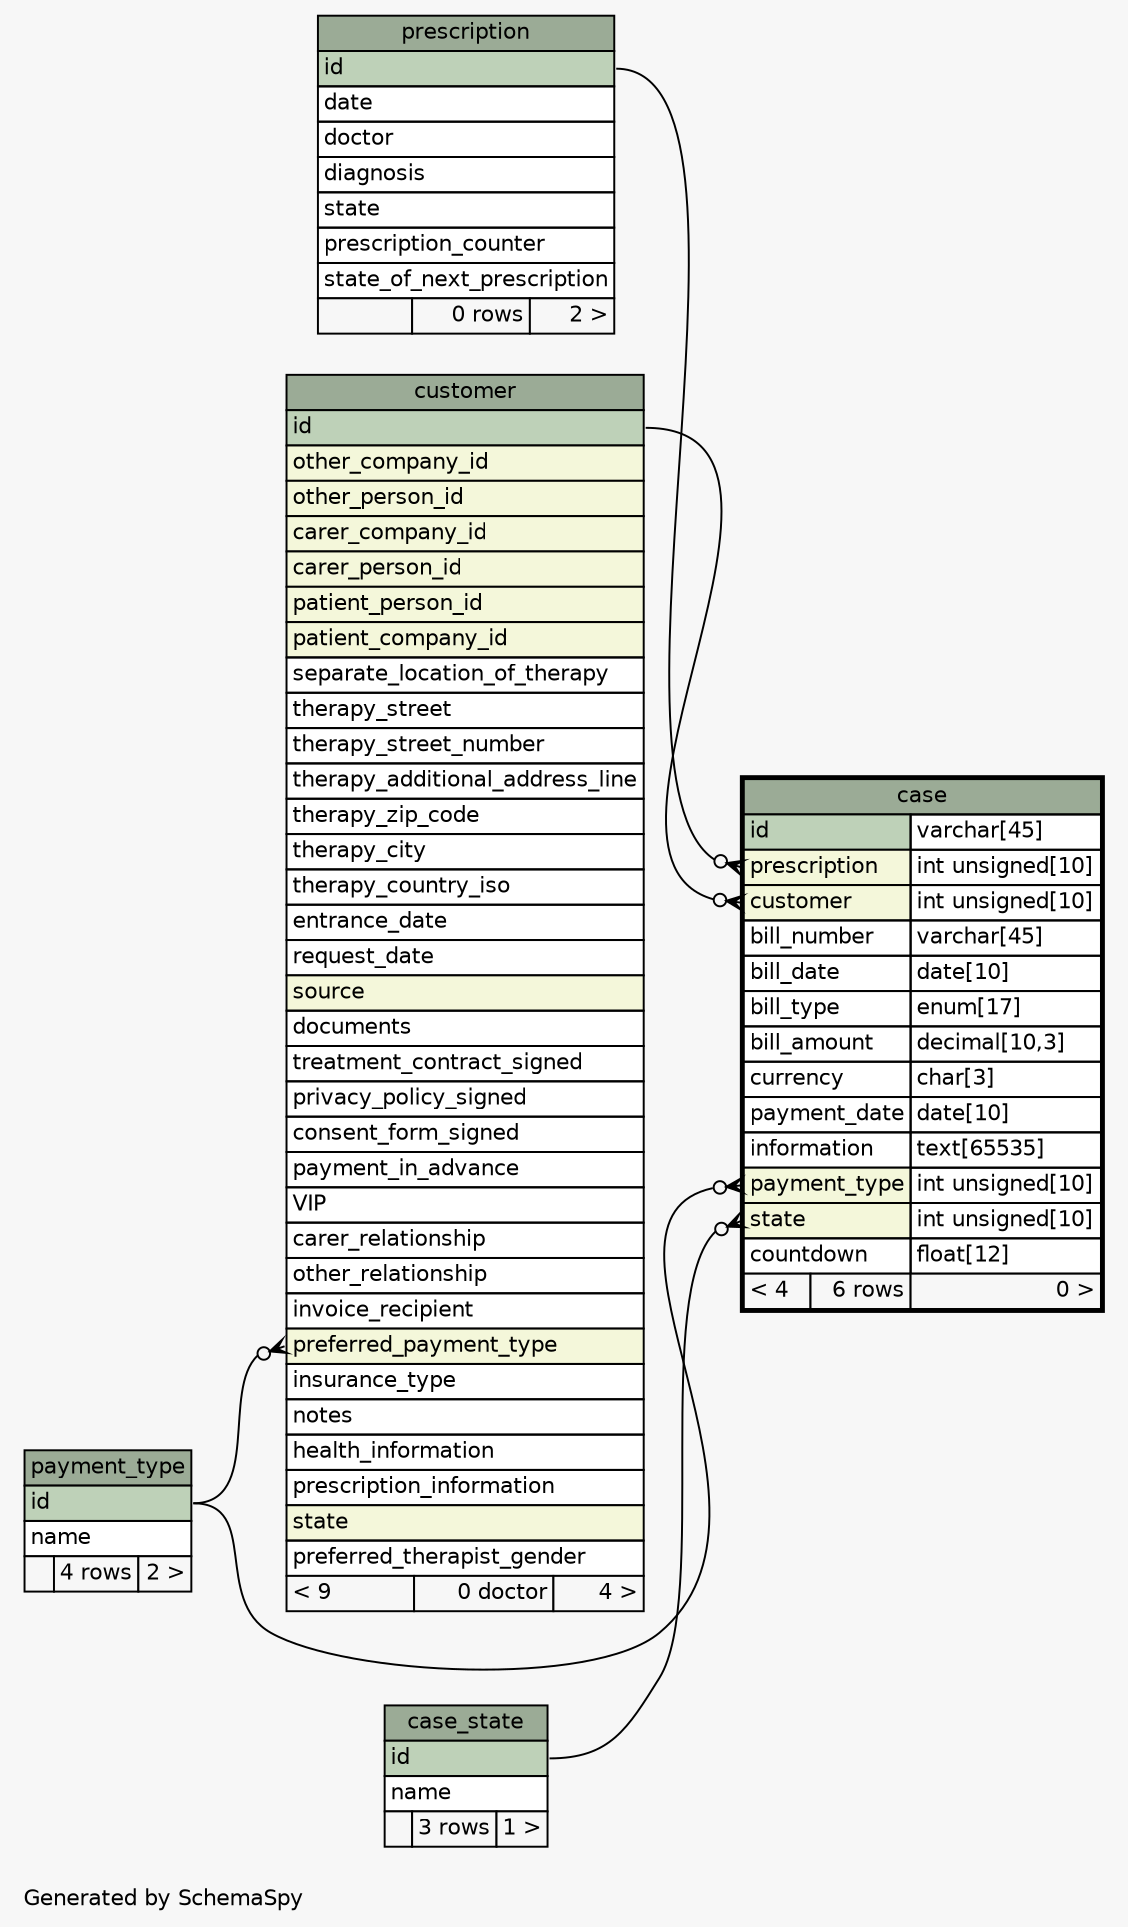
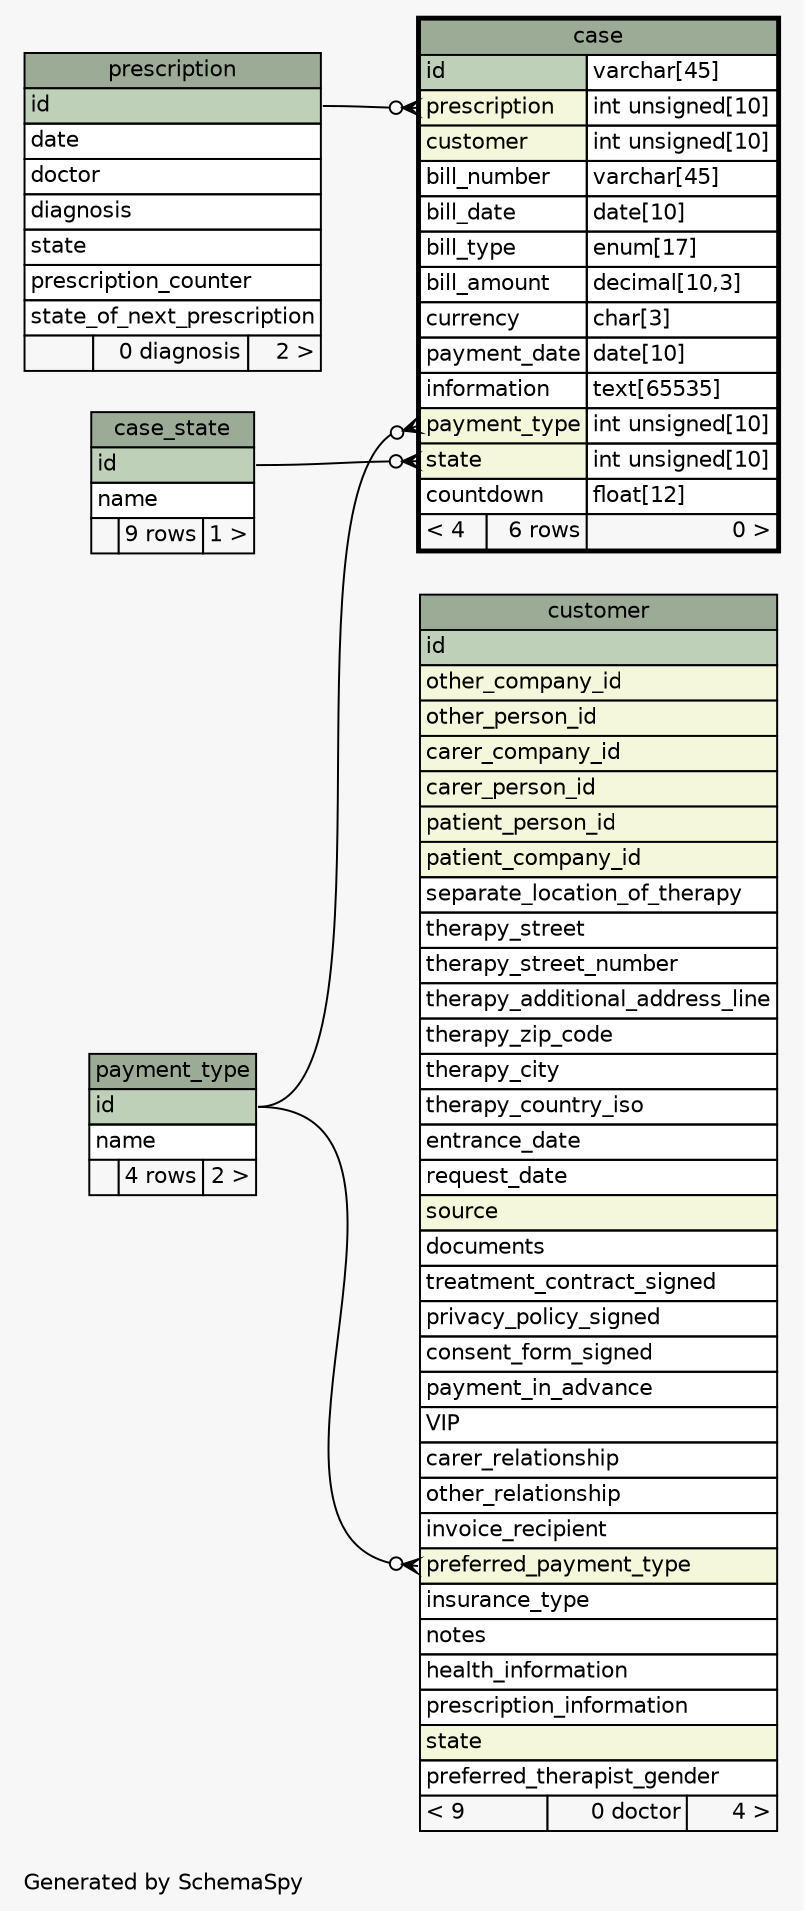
(488, 315) -> (181, 352)
(697, 651) -> none
(454, 1828) -> (161, 535)
